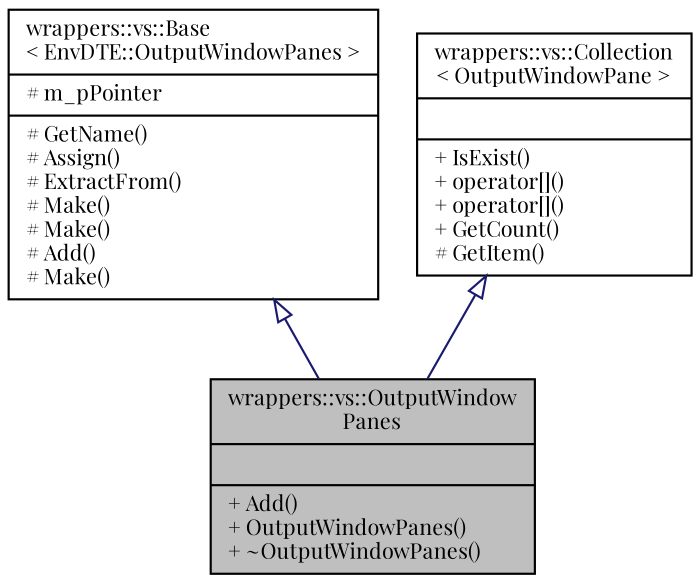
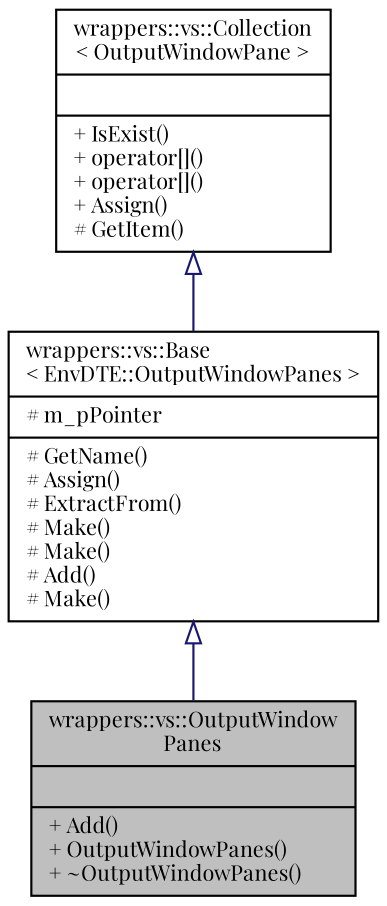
(497, 230) -> (121, 206)
(451, 337) -> (193, 303)
